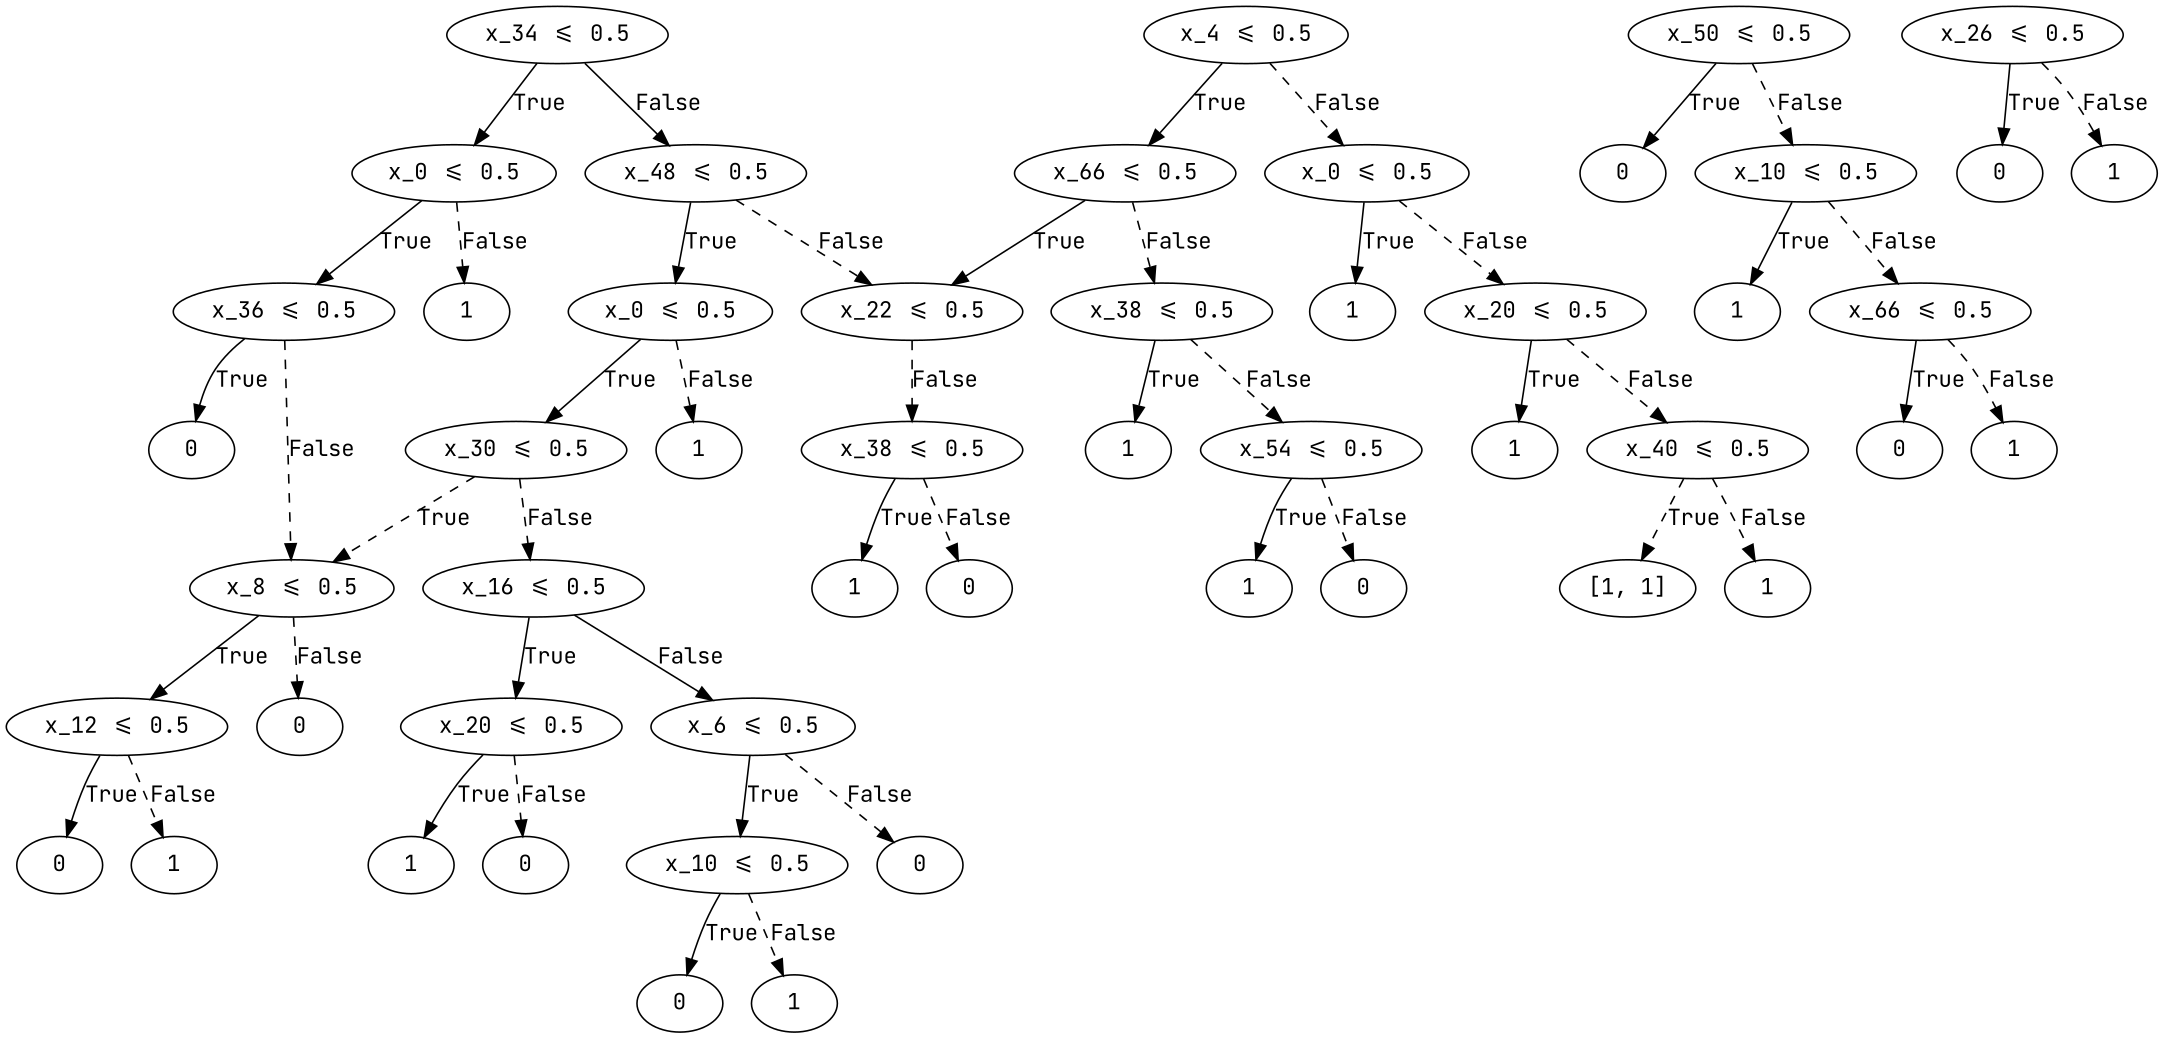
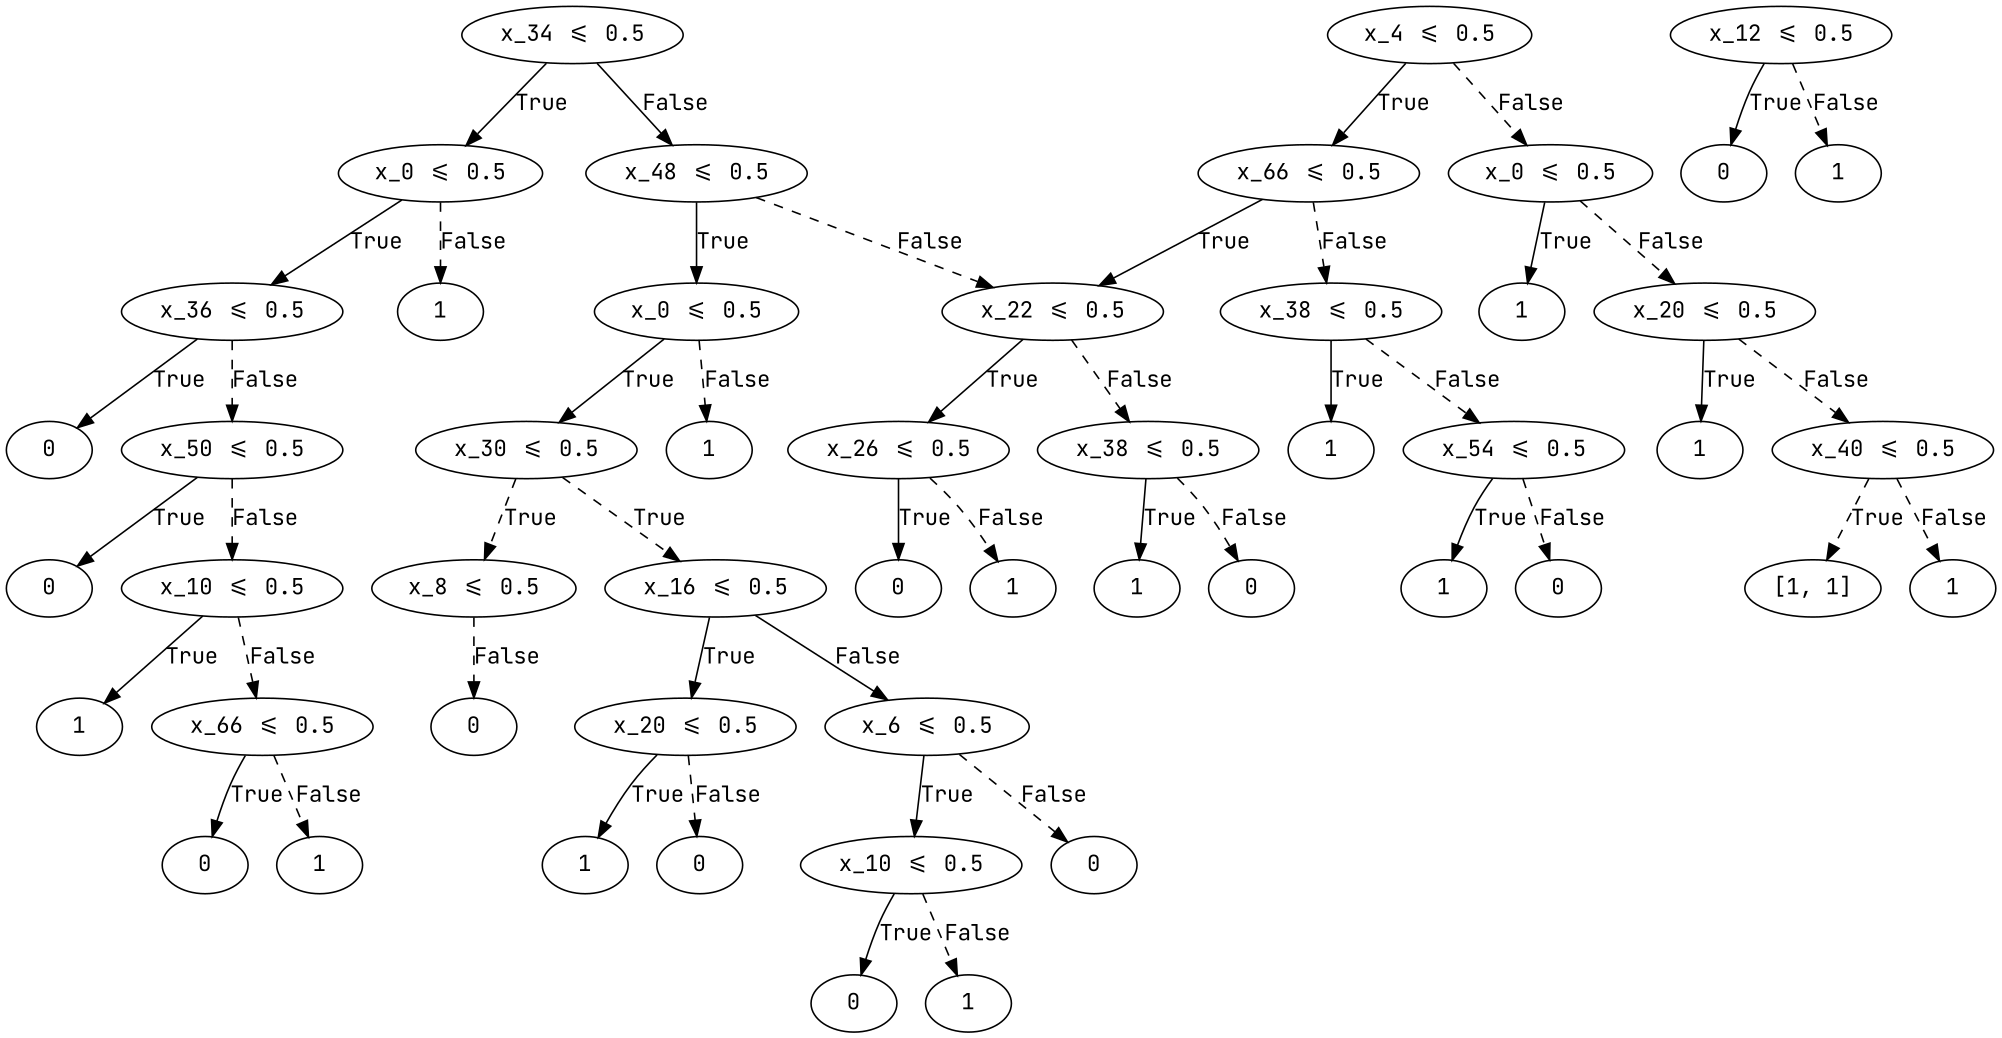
none -> (982, 375)
(288, 442) -> (232, 373)
(561, 519) -> (660, 519)
(211, 652) -> none
